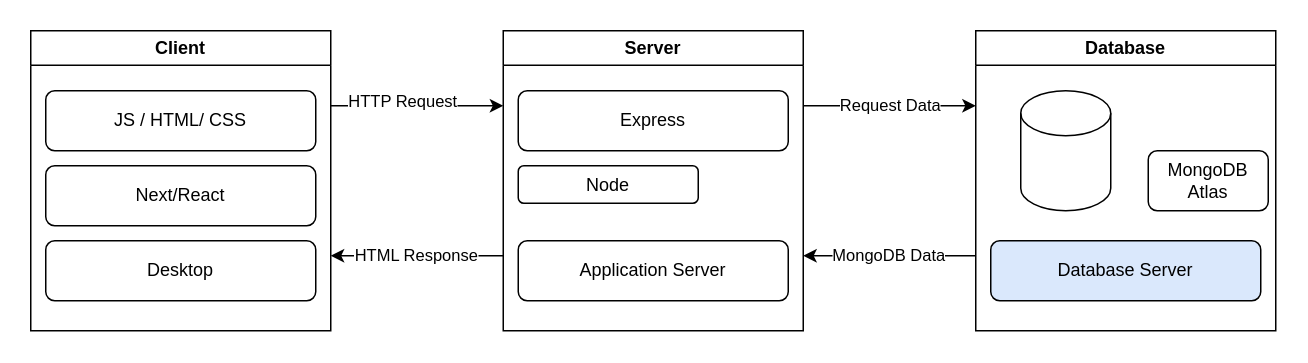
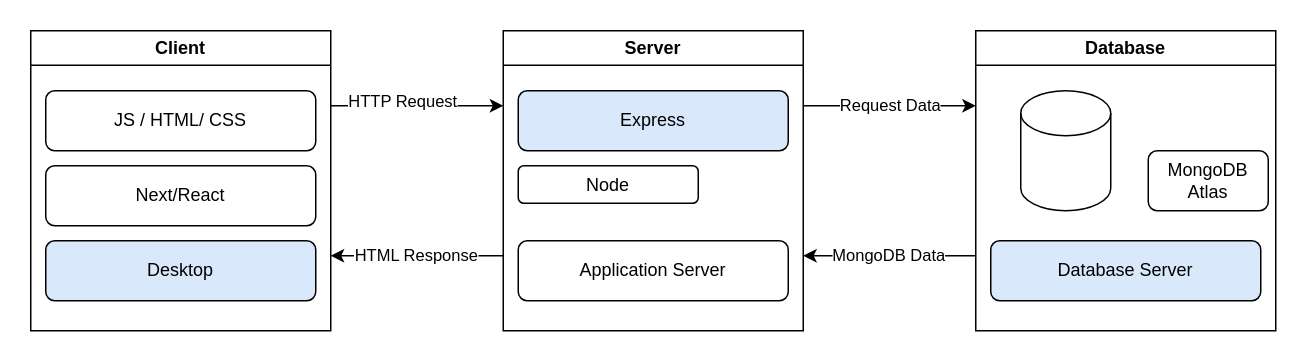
(653, 121) -> (653, 121)
(181, 271) -> (181, 271)
